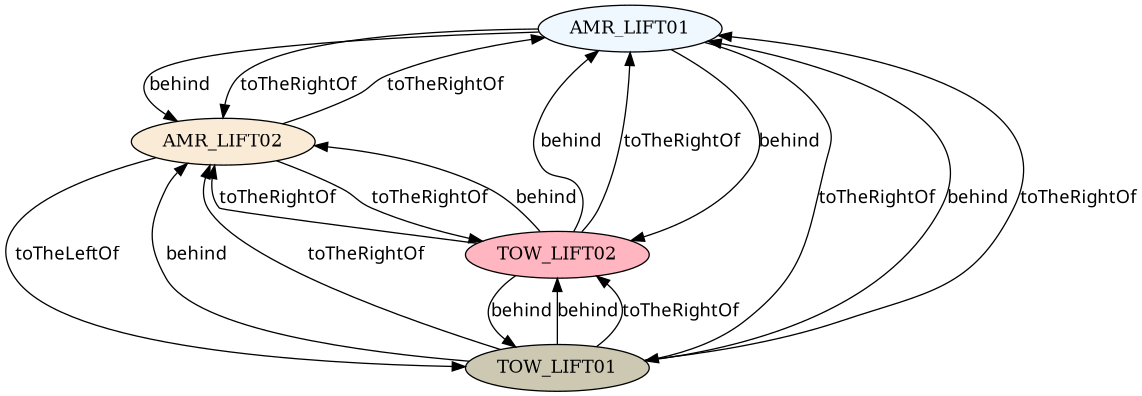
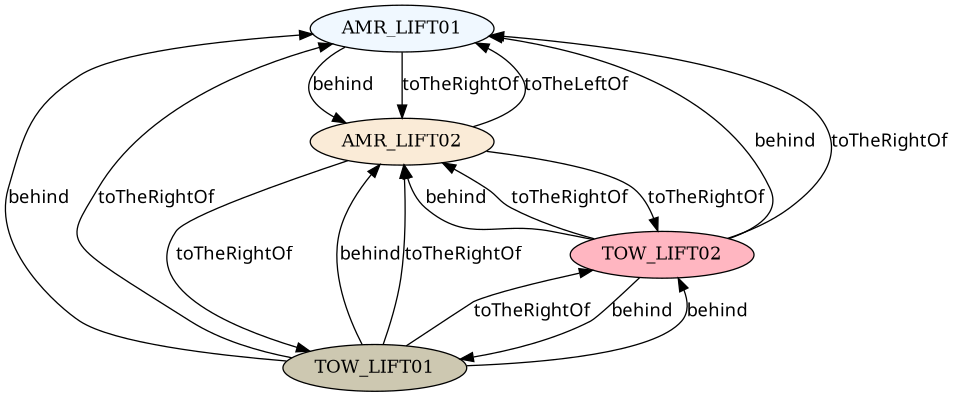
(446, 85) -> (576, 85)
(757, 154) -> none
(816, 205) -> none
(67, 255) -> (234, 255)
